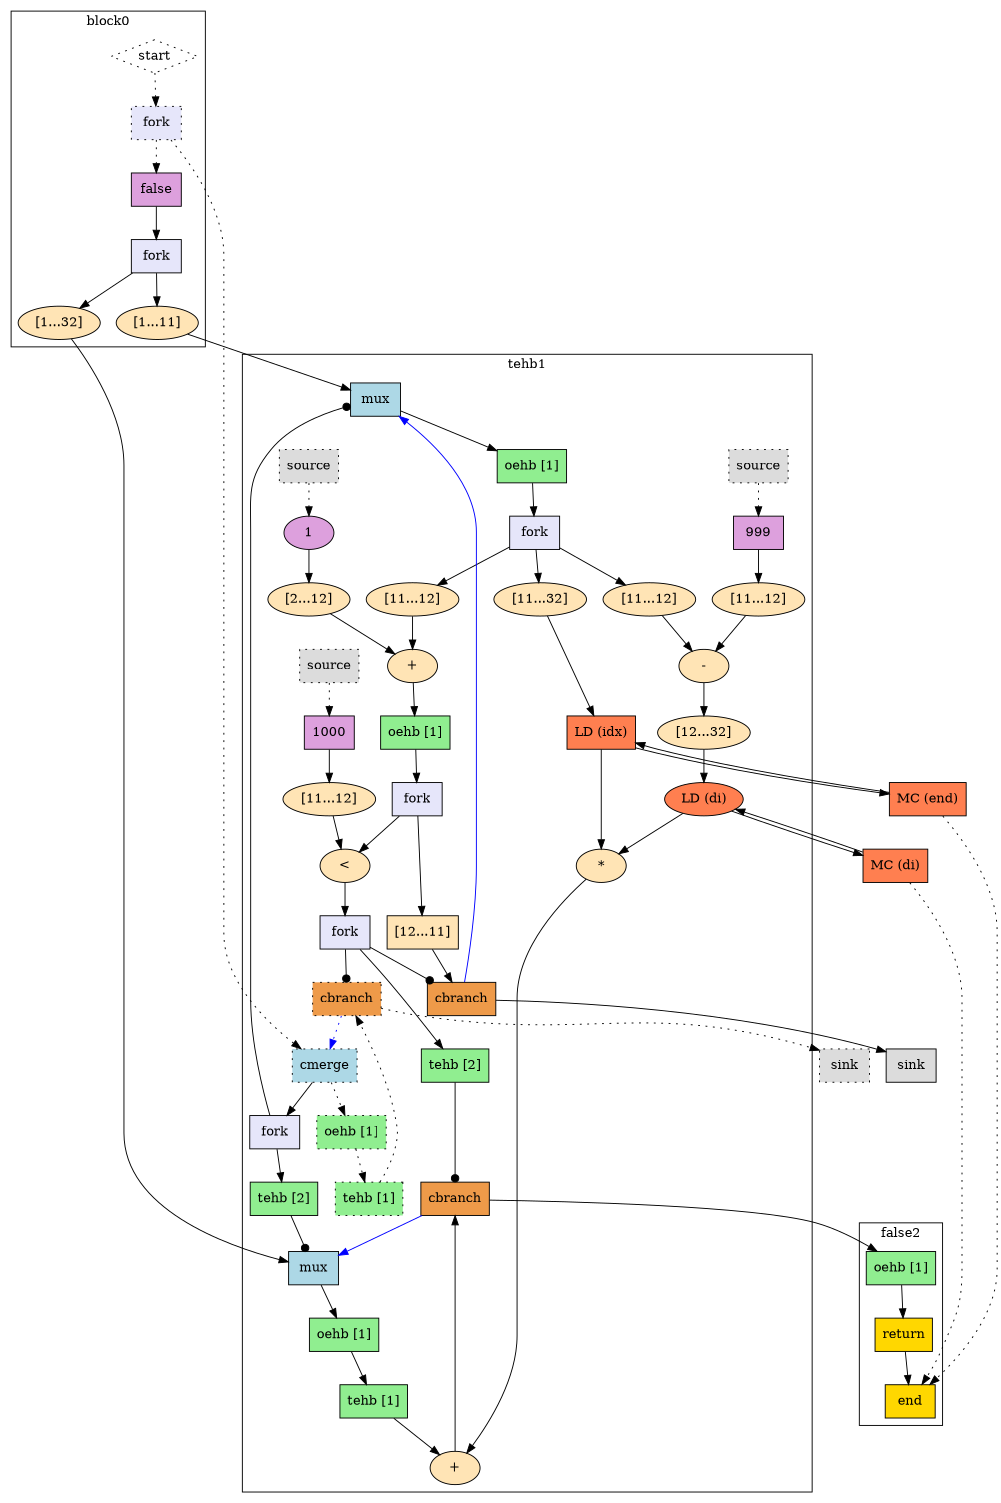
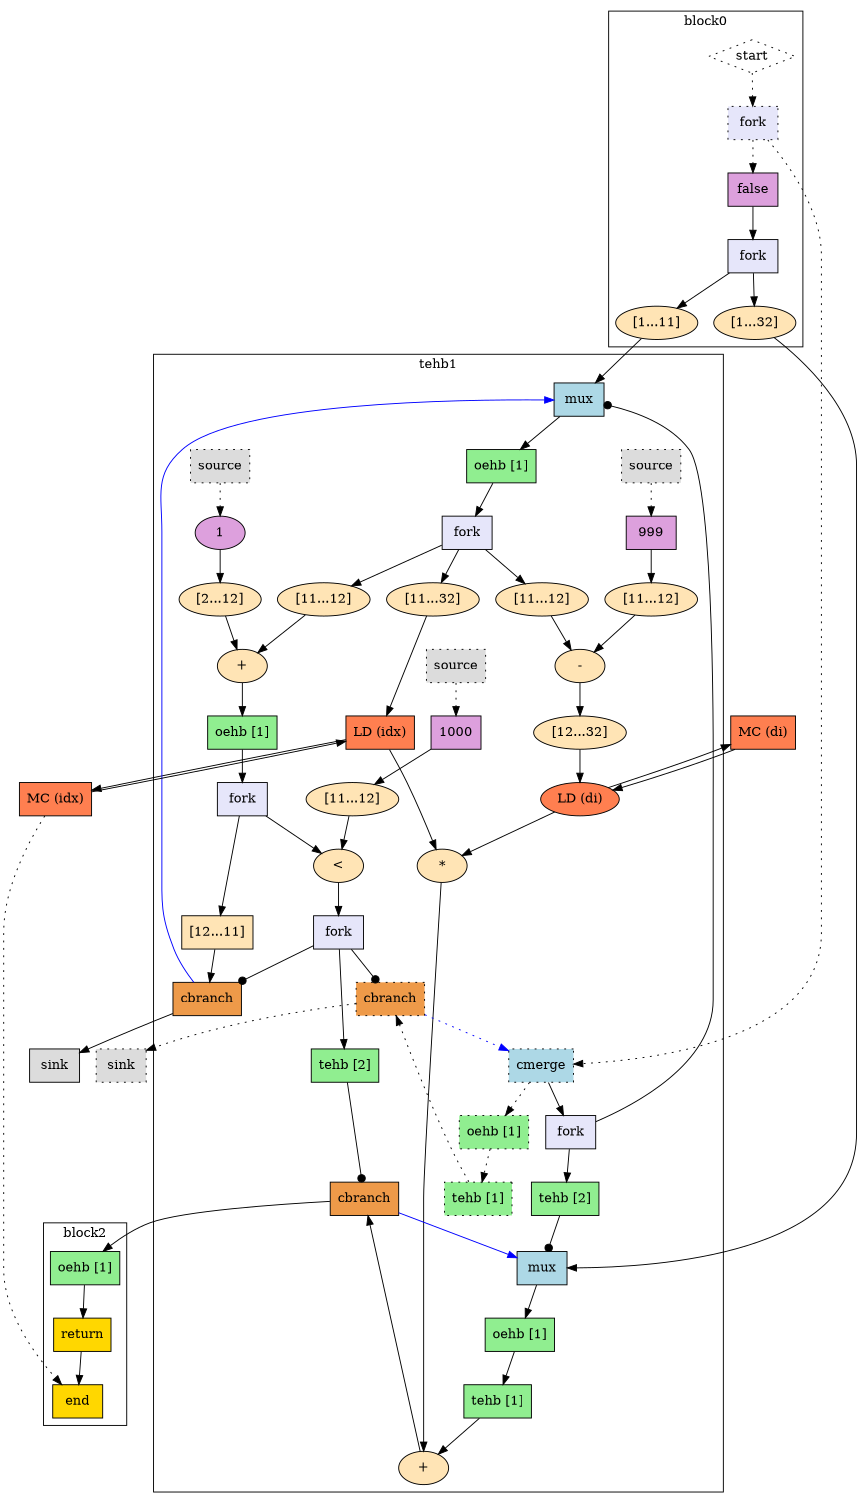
(928, 799) -> (55, 799)
(962, 1126) -> none
(901, 1233) -> (85, 1233)
